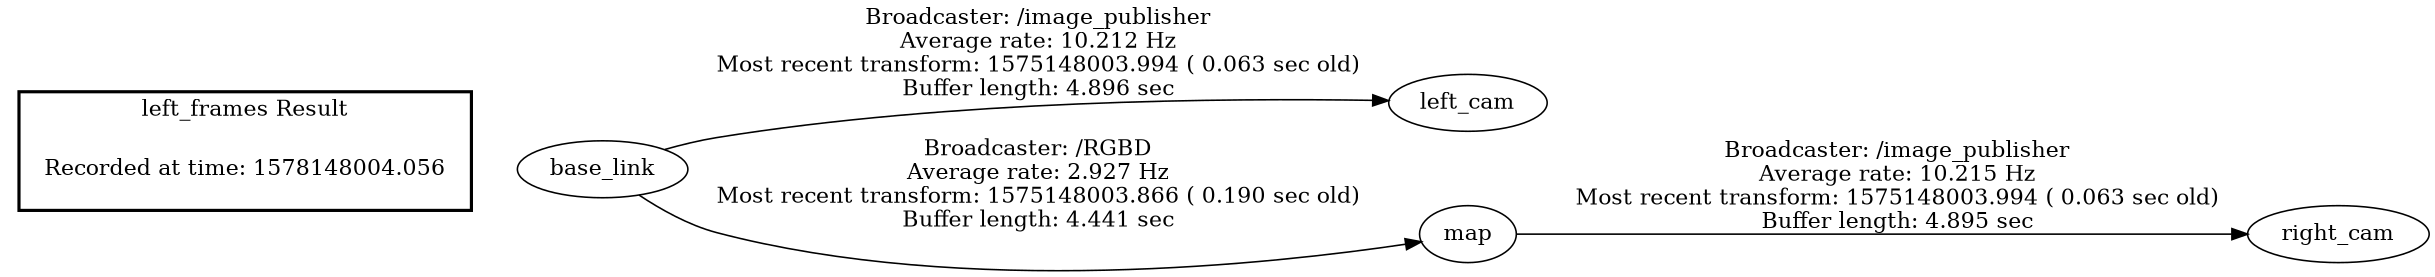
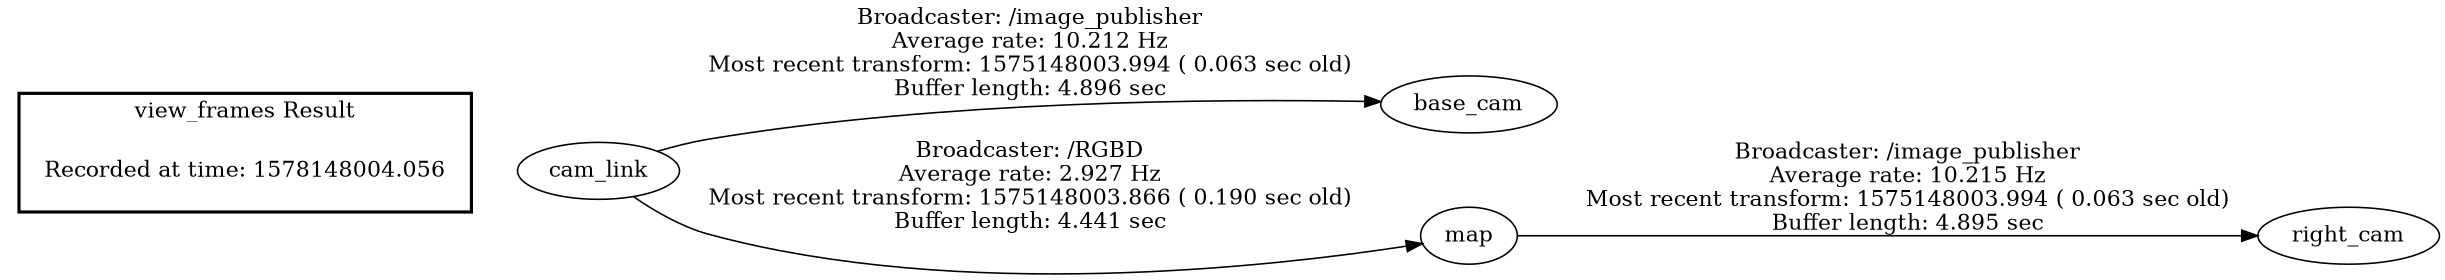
(1468, 103) -> (1469, 104)
(245, 110) -> (245, 112)
(603, 169) -> (599, 171)
